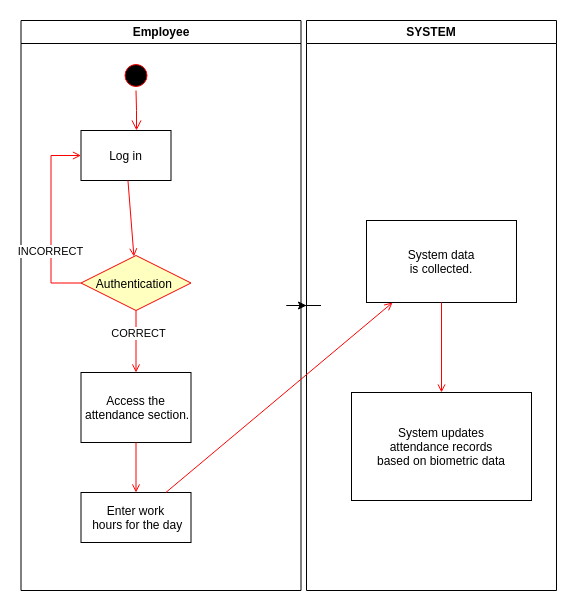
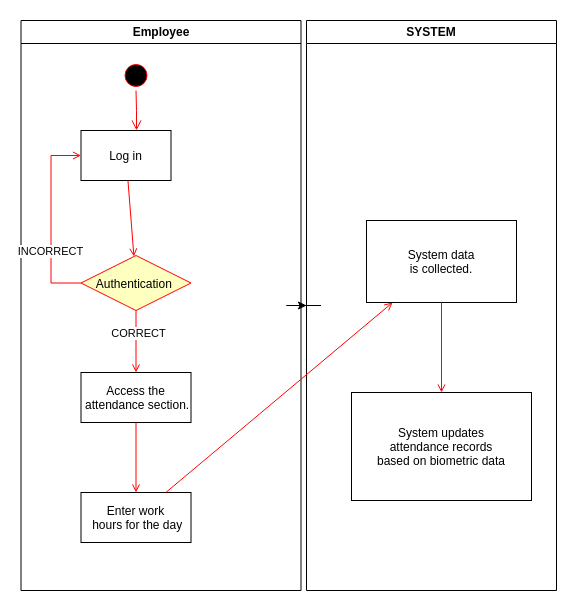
(136, 408) -> (136, 398)
